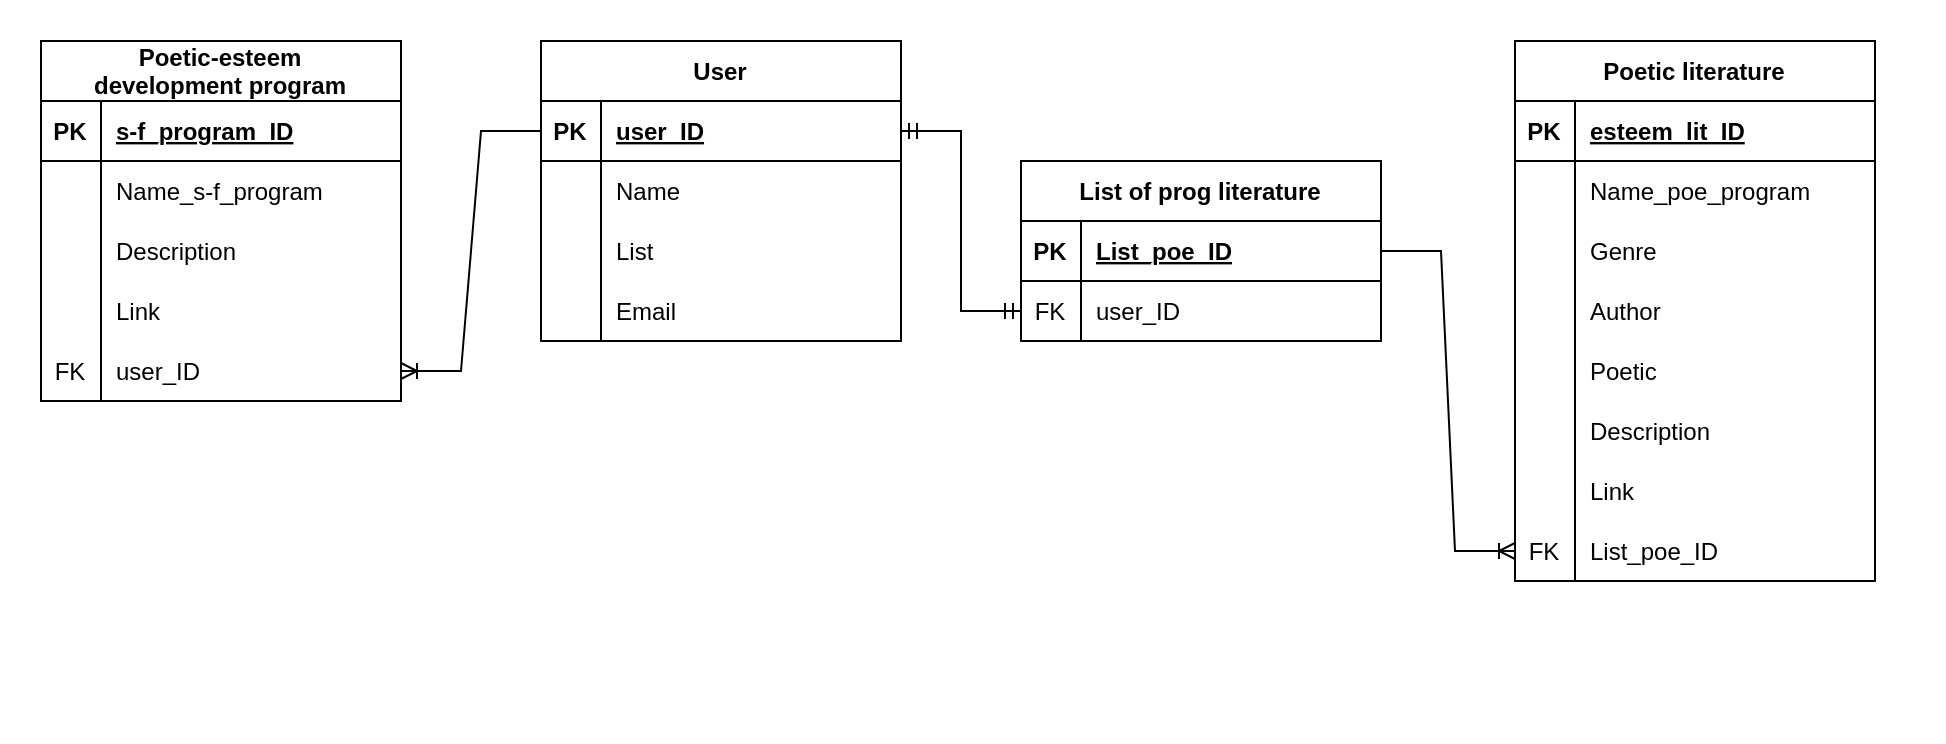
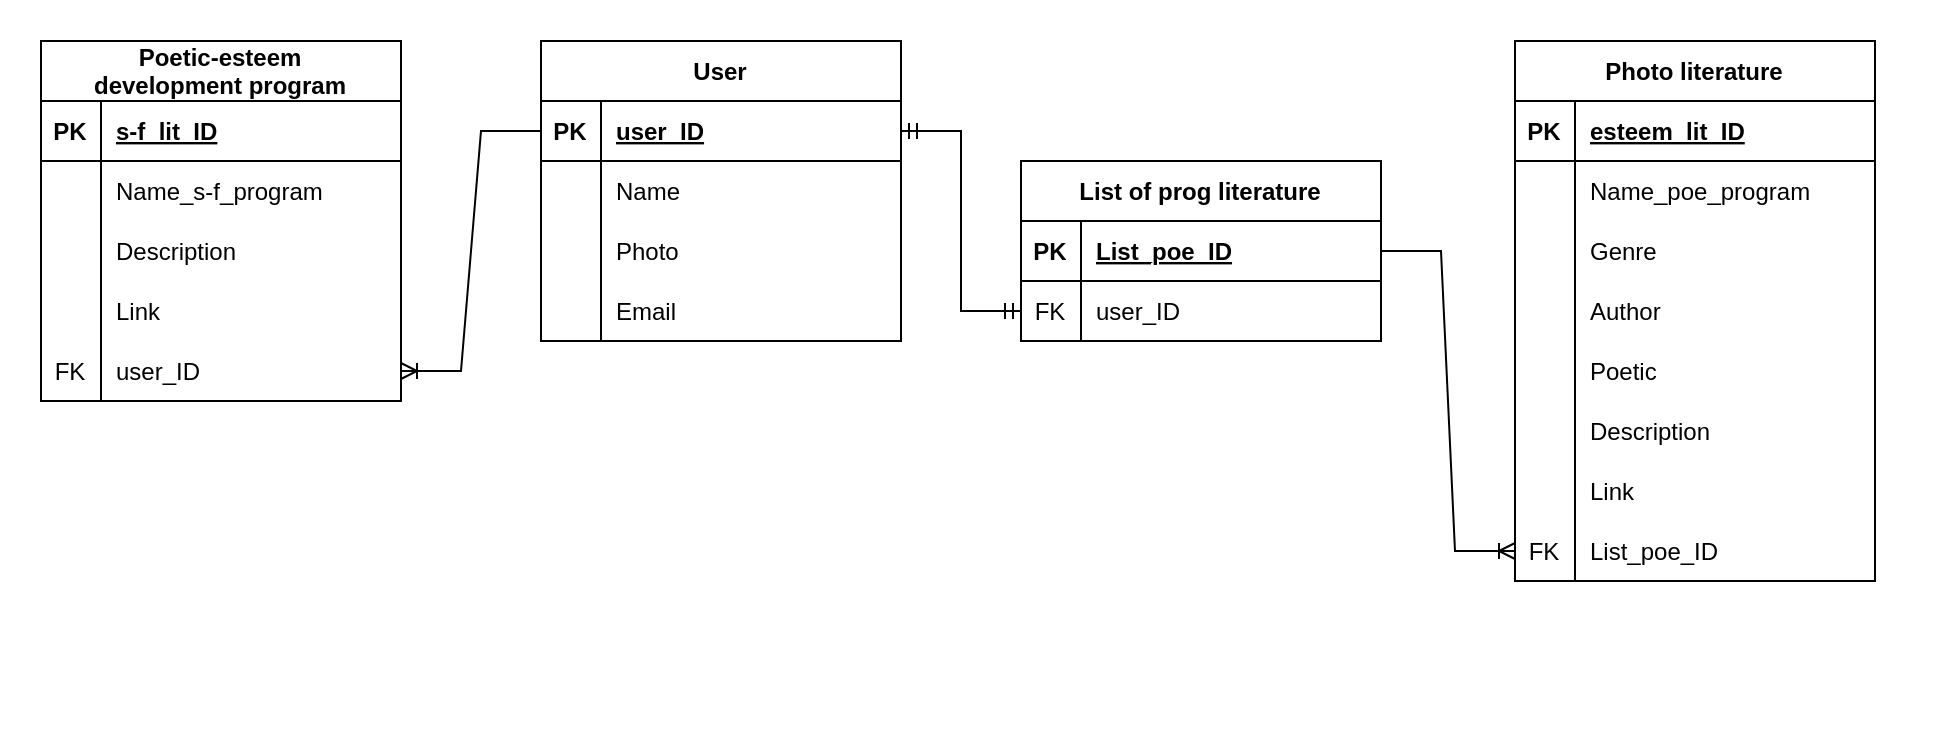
(1694, 72) -> (1694, 72)
(210, 132) -> (177, 132)
(640, 252) -> (650, 252)
